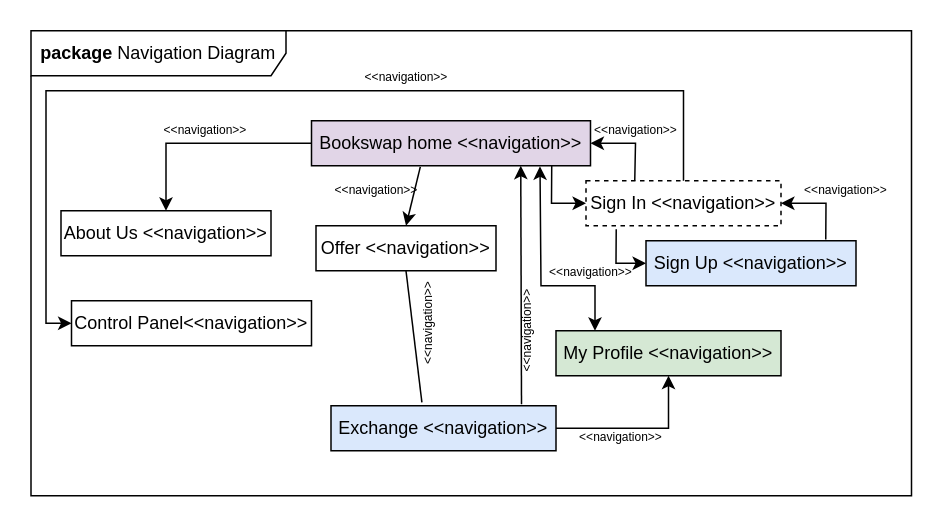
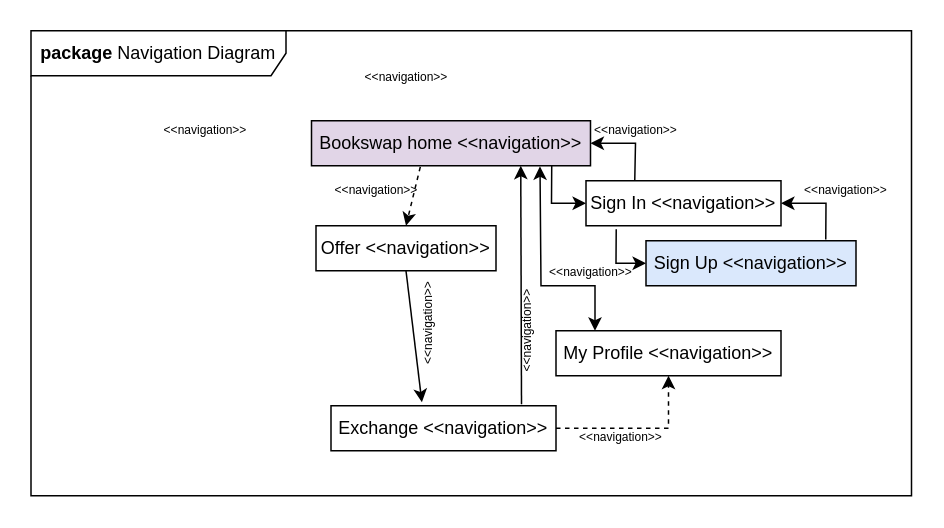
(286, 91) -> none
(210, 143) -> none
(414, 192) -> (414, 192)
(683, 203) -> (683, 203)
(166, 233) -> none
(191, 323) -> none
(668, 353) -> (668, 353)
(421, 395) -> (420, 391)
(443, 428) -> (443, 428)
(634, 428) -> (634, 428)
